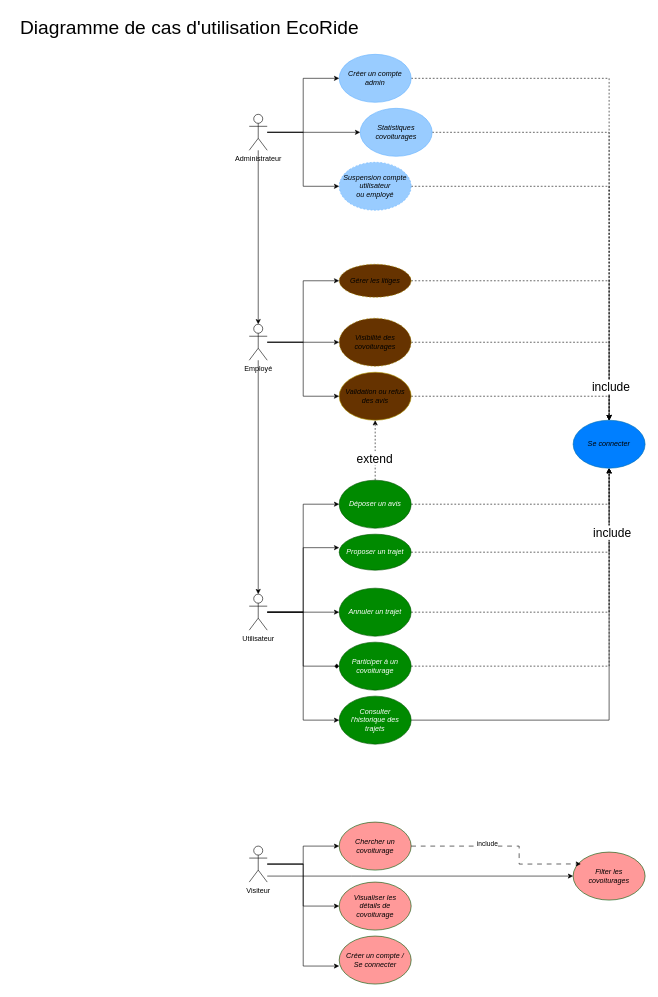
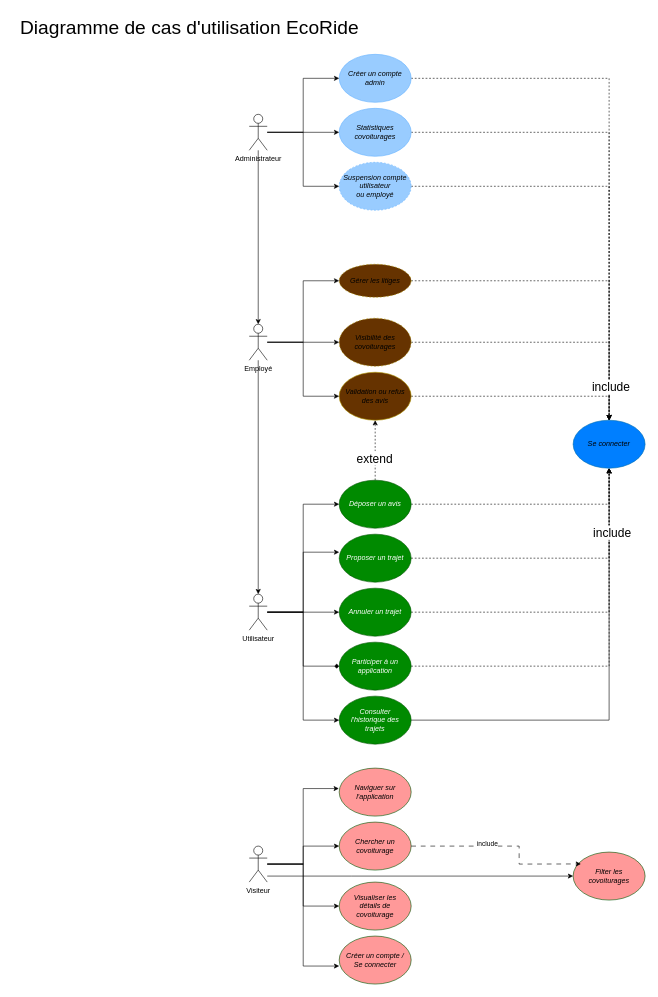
(396, 132) -> (375, 132)
(375, 552) -> (375, 558)
(375, 666) -> (375, 666)
none -> (319, 789)
none -> (375, 792)
